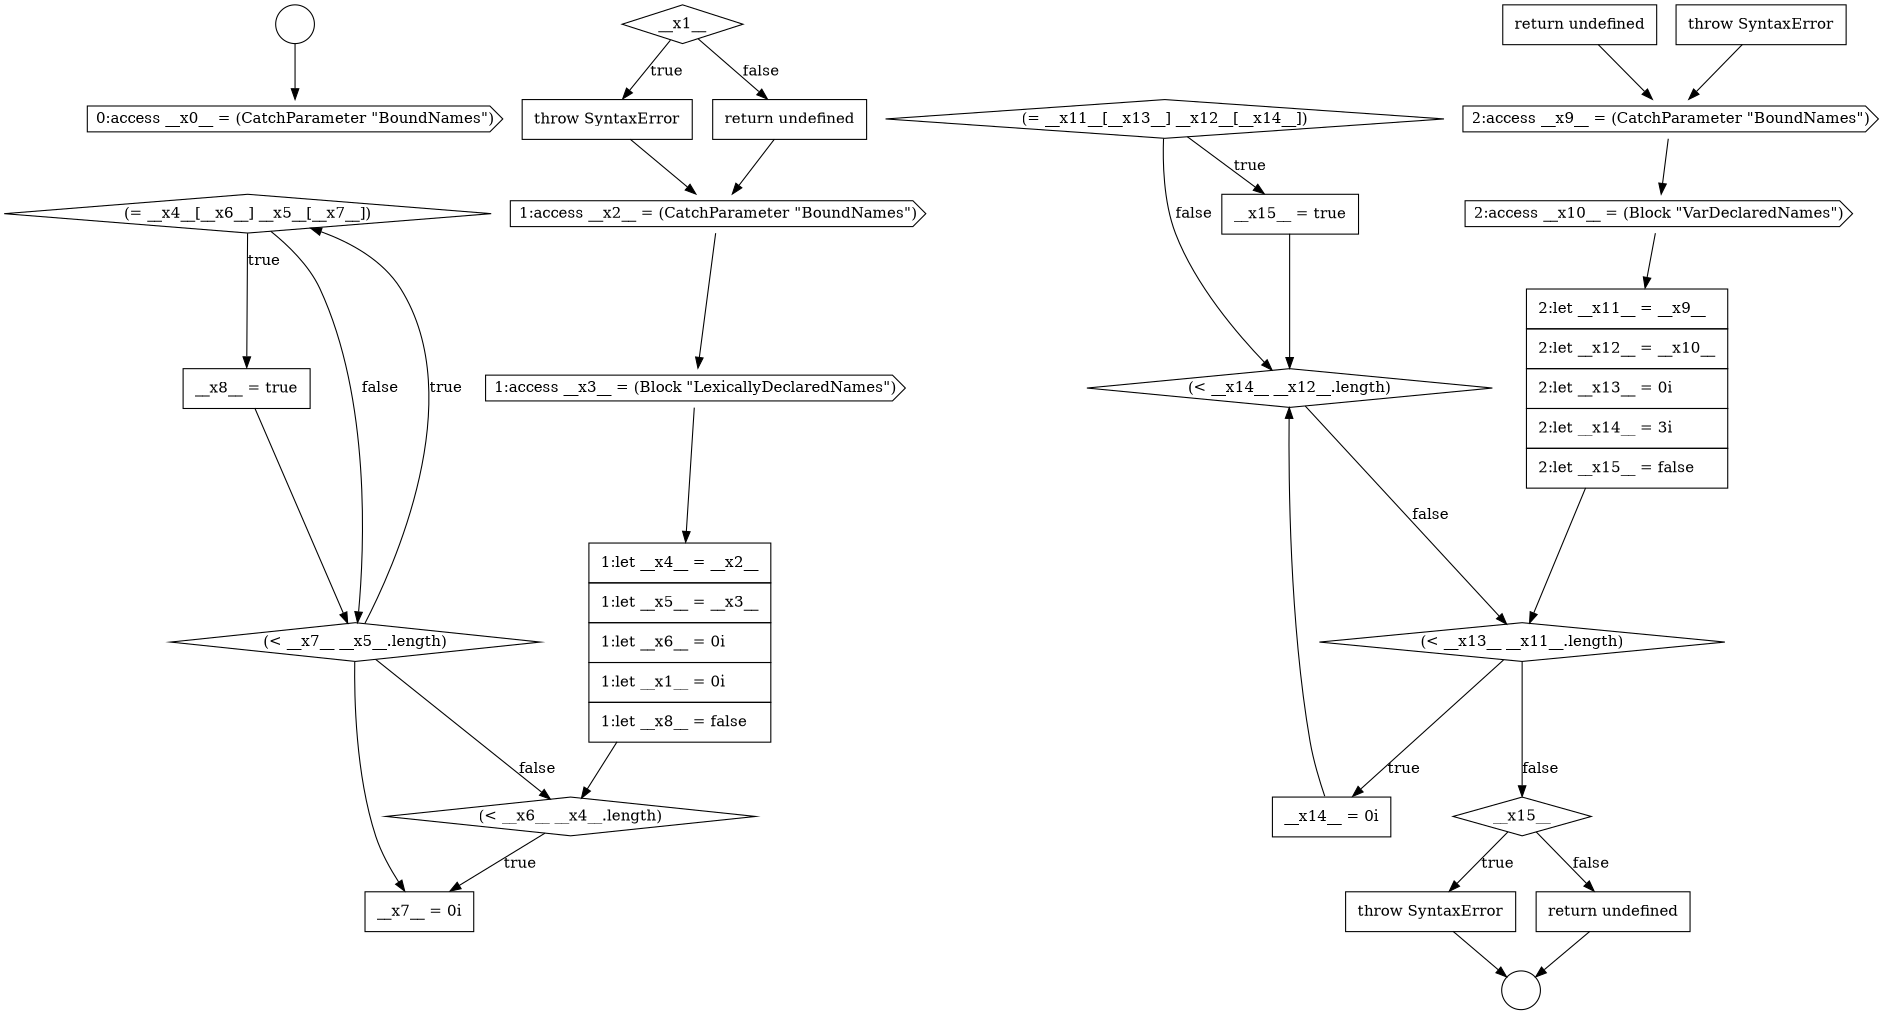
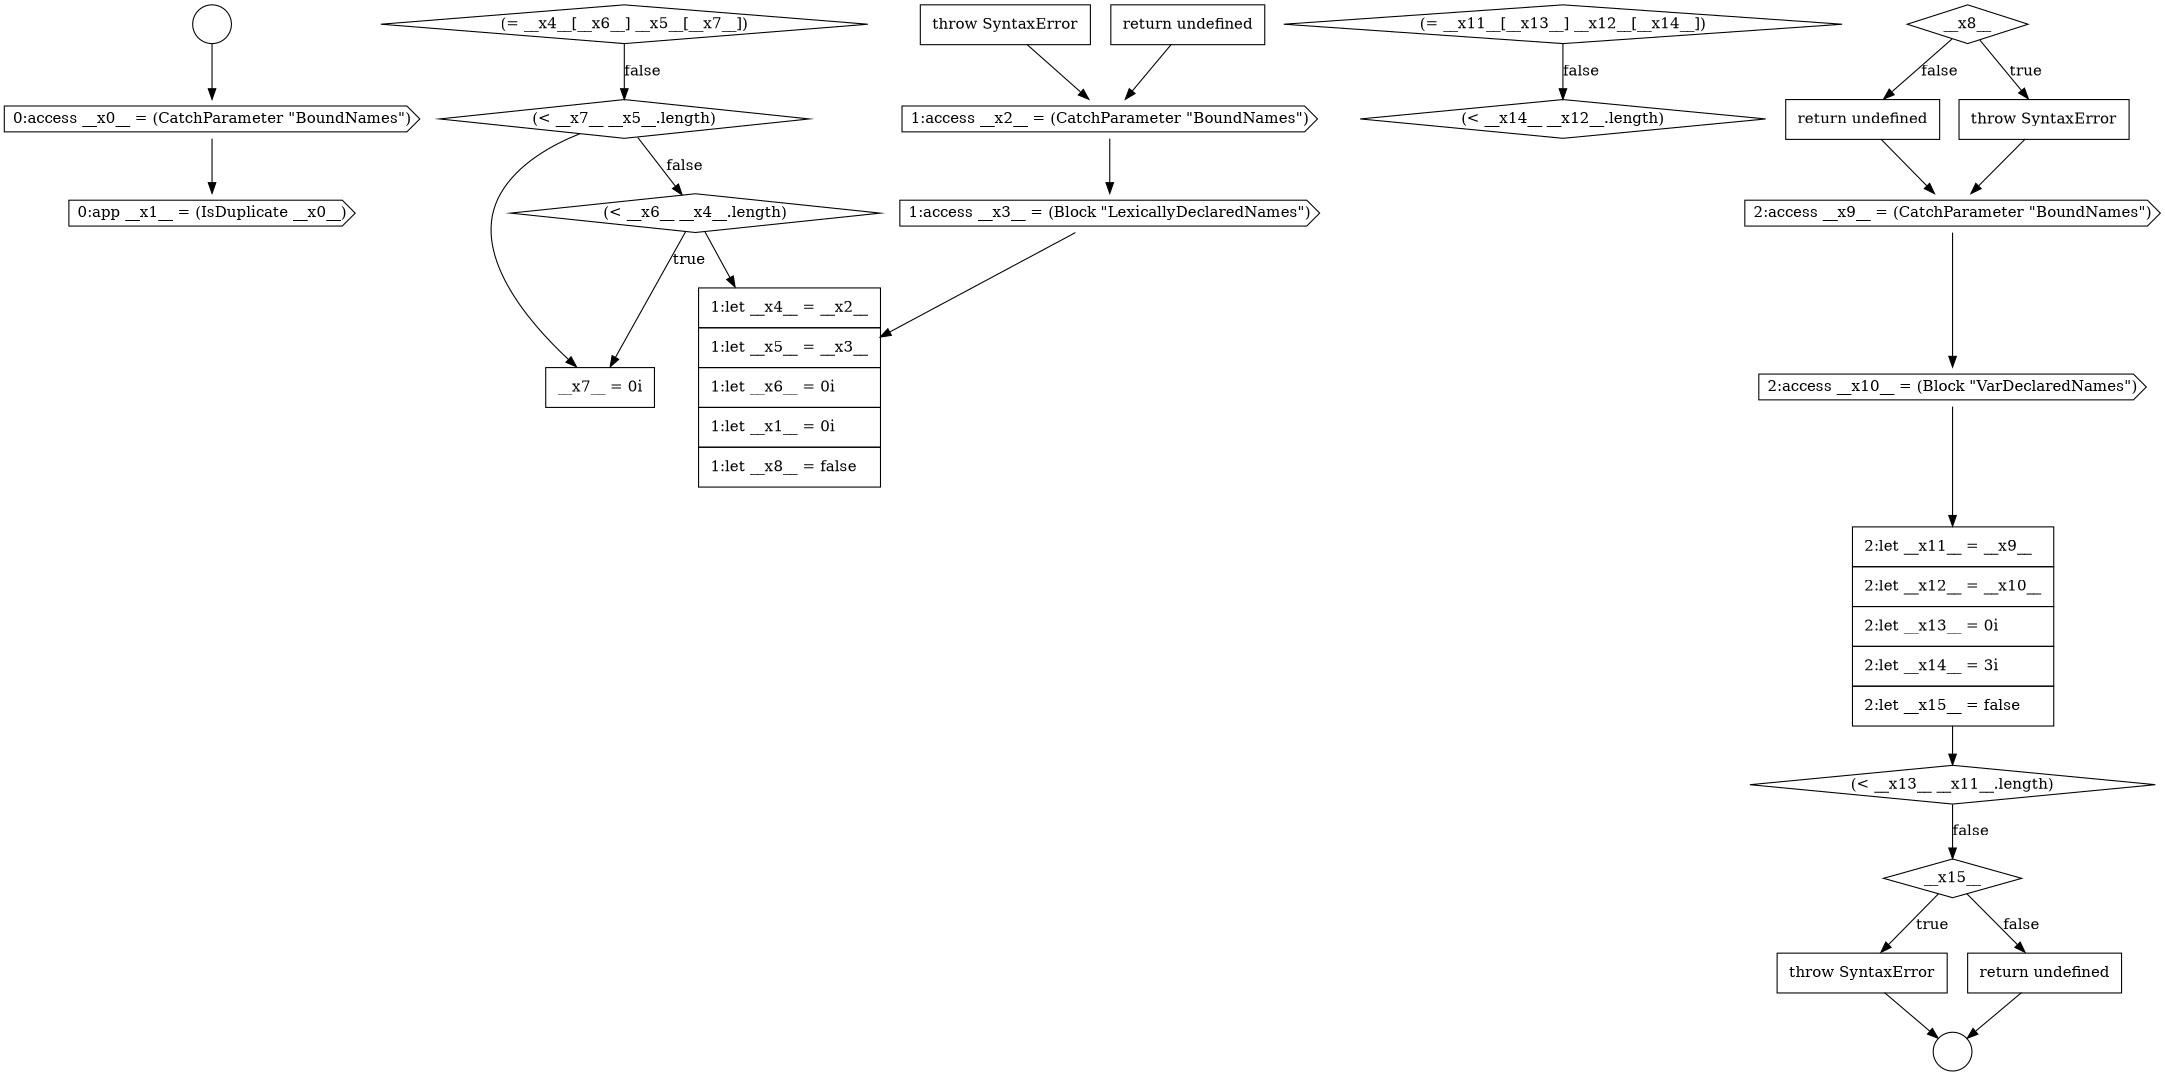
(683, 24) -> none
none -> (1968, 24)
none -> (212, 213)
(1290, 214) -> none
(247, 388) -> none
(428, 409) -> none
(1402, 511) -> none
(602, 765) -> (717, 255)
(1332, 816) -> none
